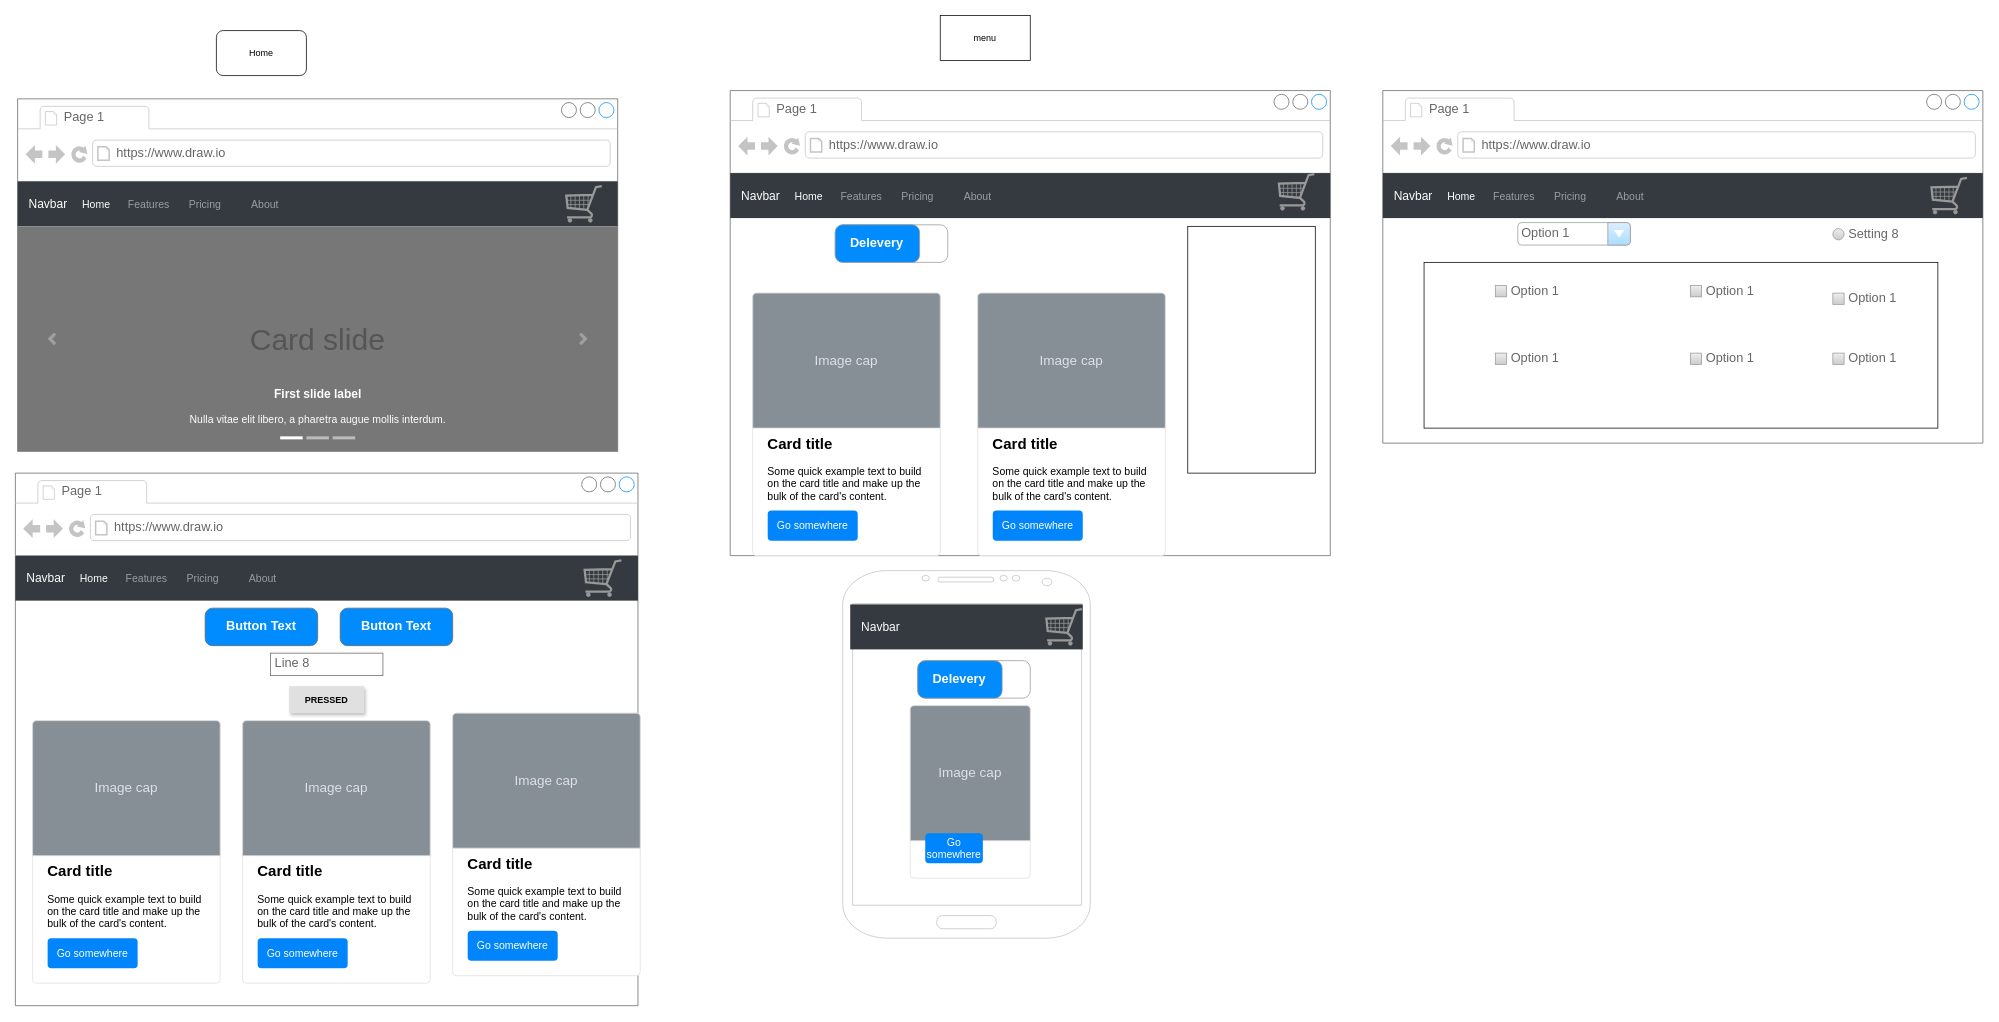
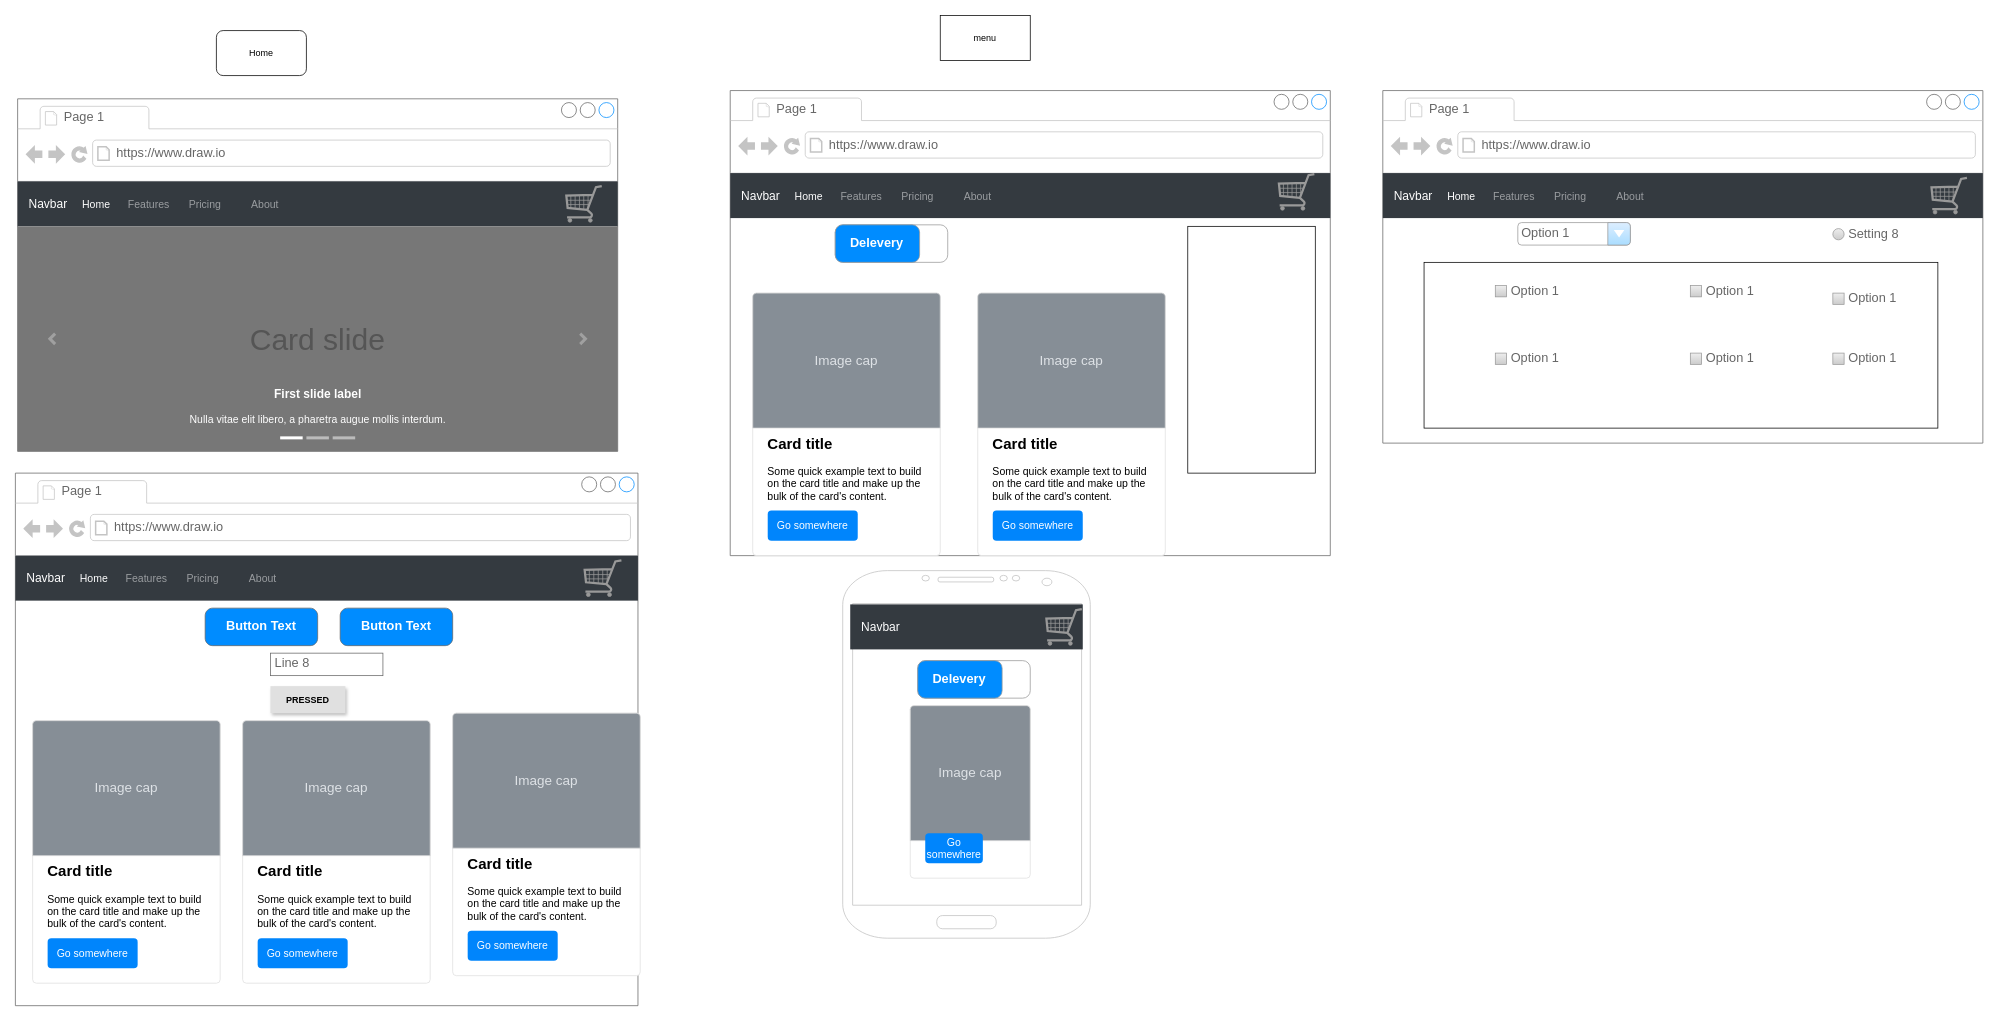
(327, 699) -> (308, 699)
